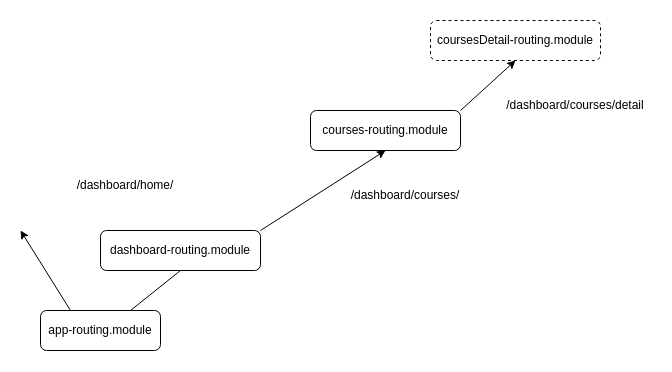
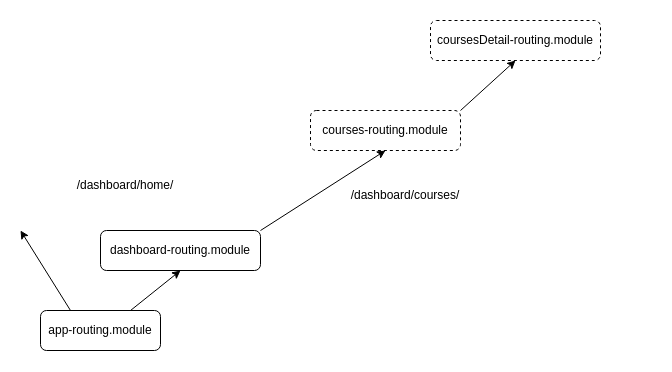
(576, 106) -> none
(386, 131) -> (386, 131)
(177, 274) -> (174, 276)
